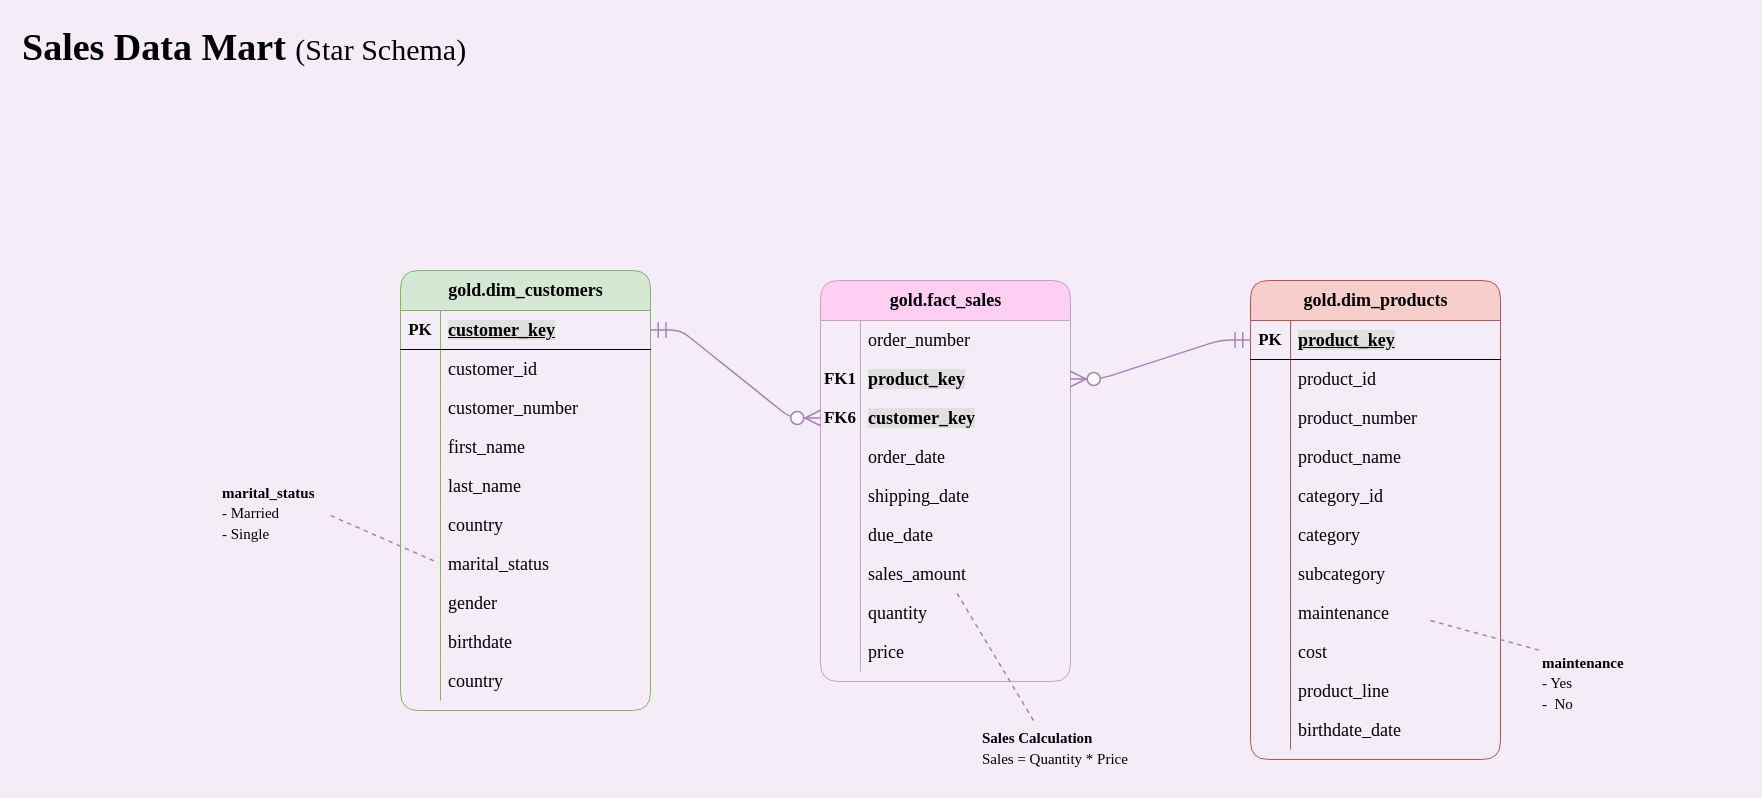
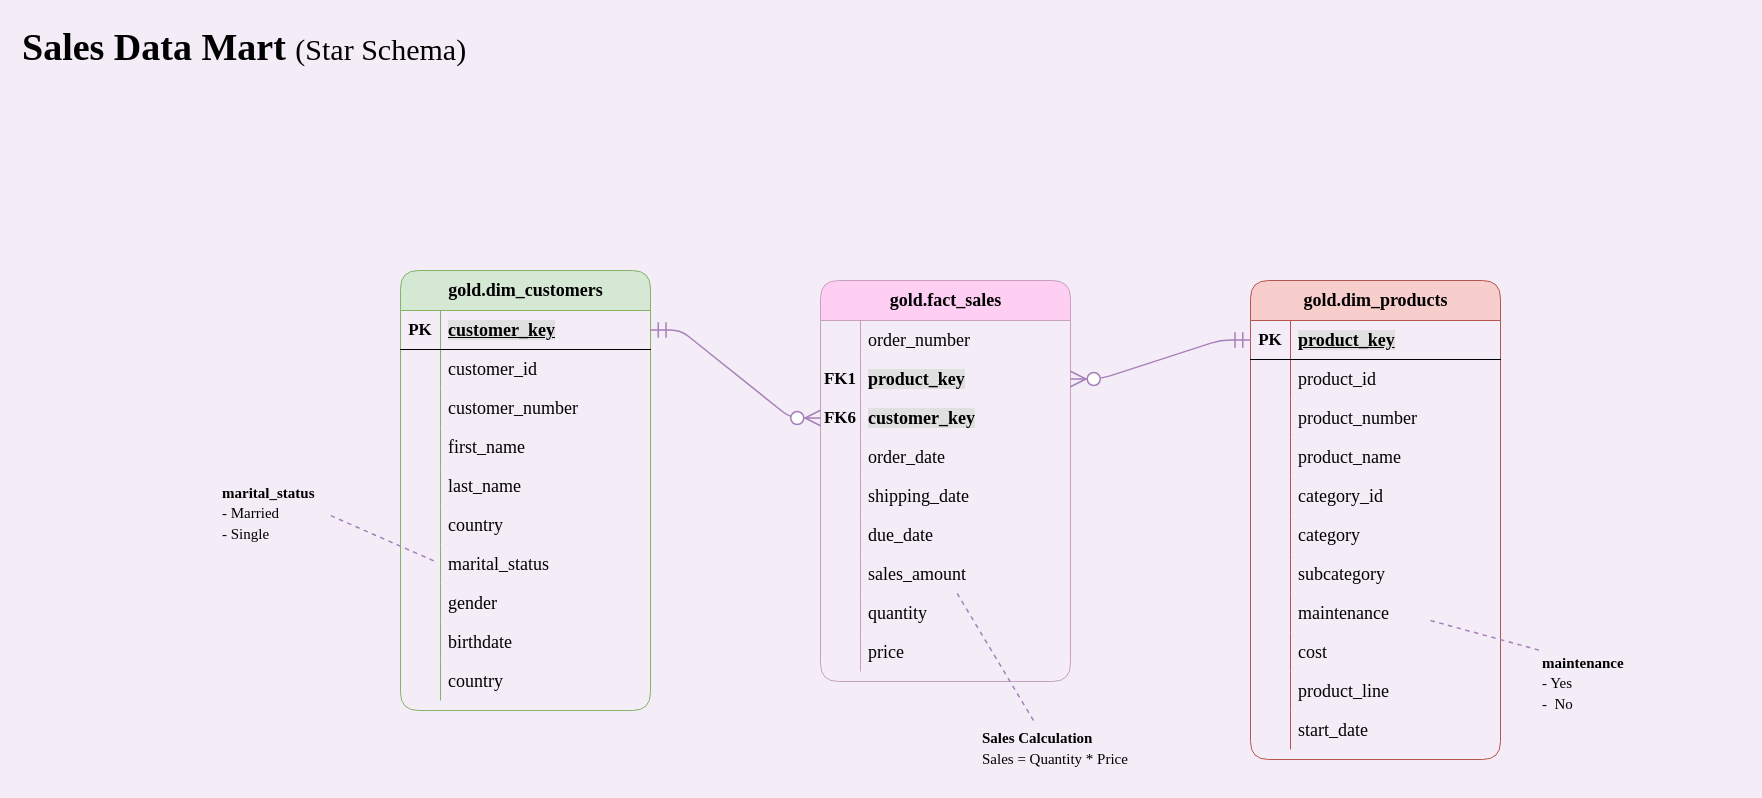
(1367, 731) -> (1349, 731)
